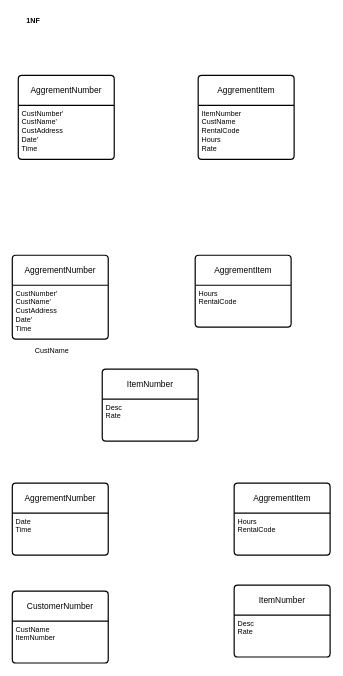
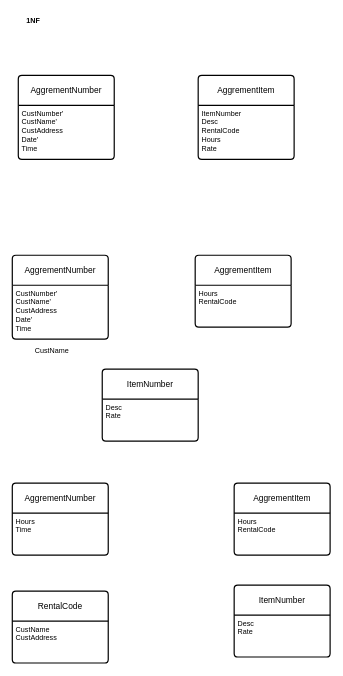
(222, 131) -> (222, 131)
(24, 526) -> (26, 526)
(60, 606) -> (60, 606)
(36, 634) -> (38, 634)
